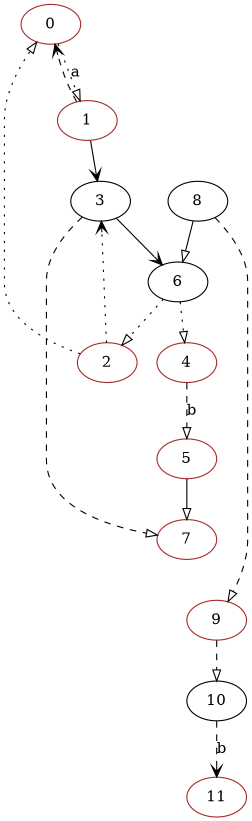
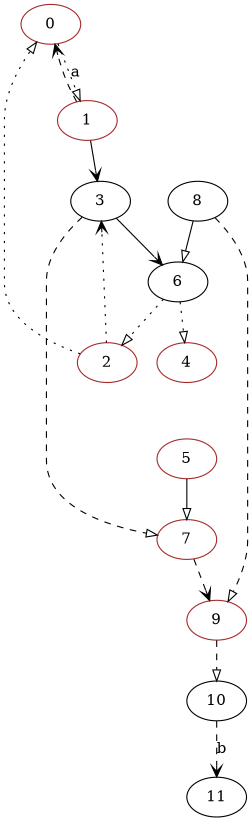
(187, 405) -> none
none -> (200, 575)
(217, 797) -> (217, 797)
